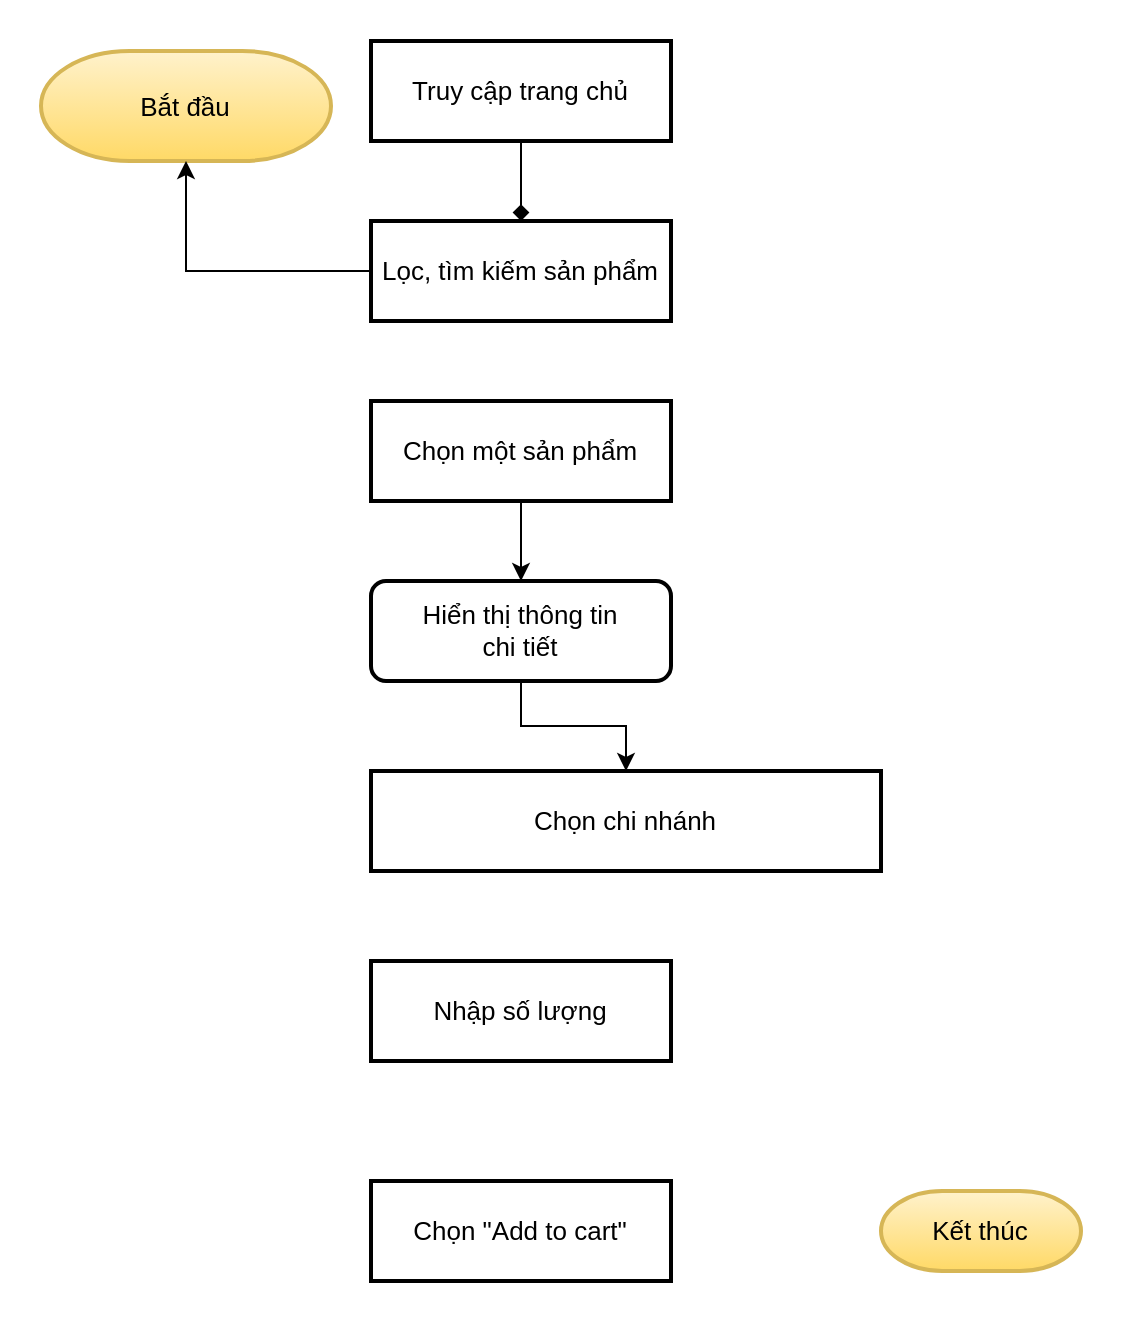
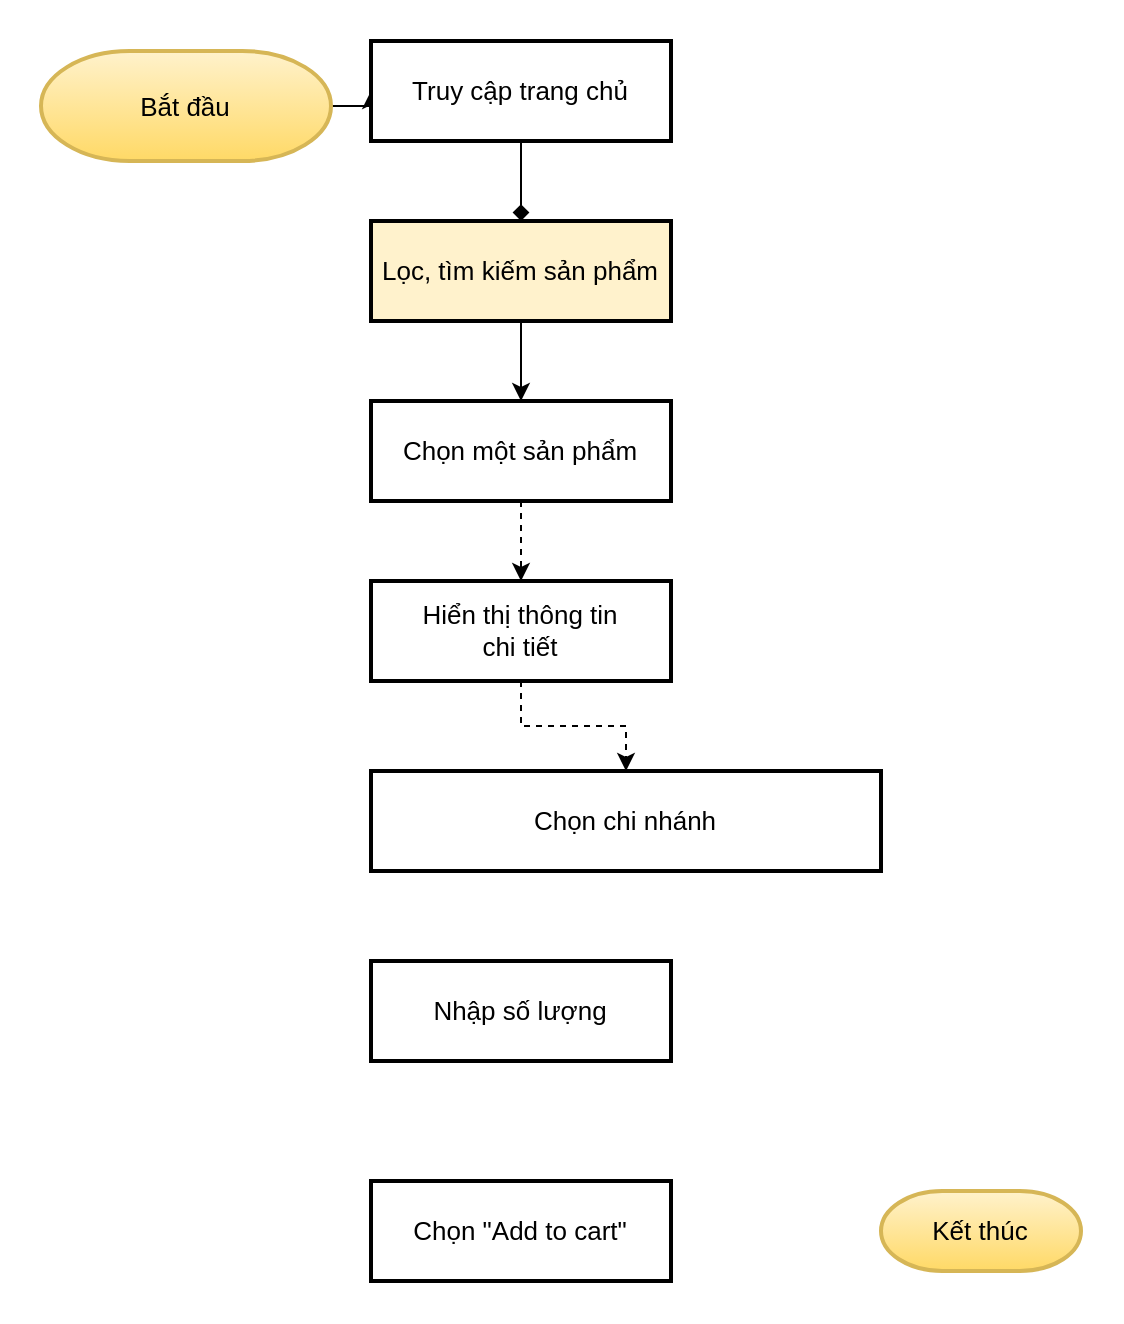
none -> (350, 106)
(230, 271) -> (521, 354)
(521, 271) -> (521, 271)
(521, 533) -> (521, 533)
(521, 631) -> (521, 631)
(568, 726) -> (568, 726)
